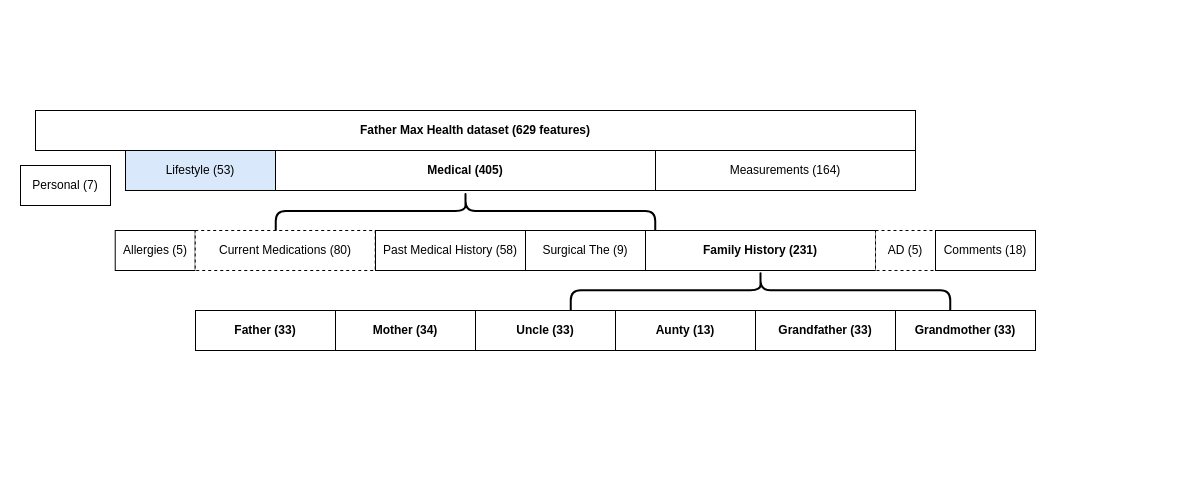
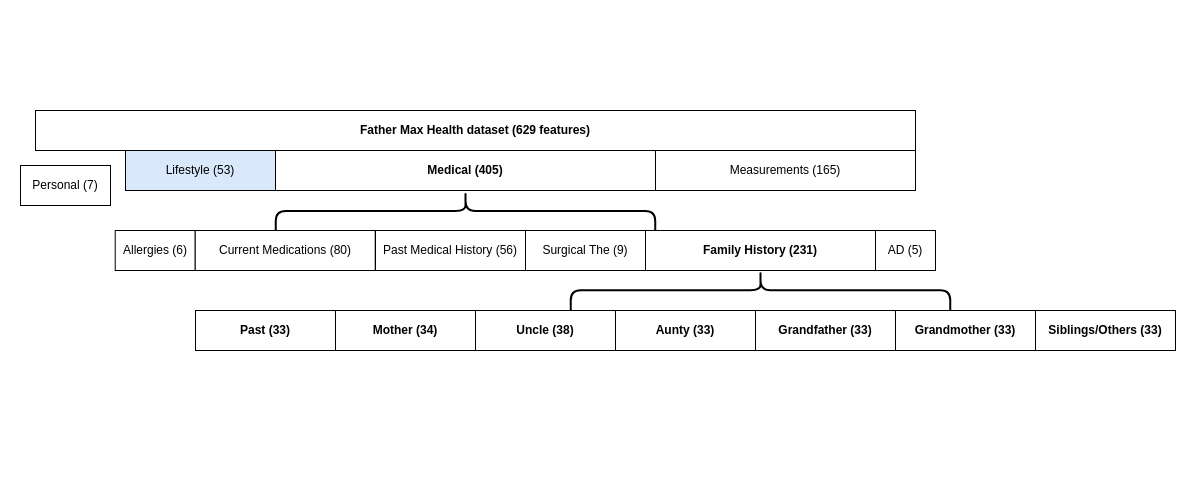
(786, 171) -> (786, 171)
(156, 251) -> (156, 251)
(285, 251) -> (285, 251)
(451, 251) -> (451, 251)
(906, 251) -> (906, 251)
(986, 251) -> none
(266, 331) -> (266, 331)
(546, 331) -> (546, 331)
(686, 331) -> (686, 331)
none -> (1106, 331)
